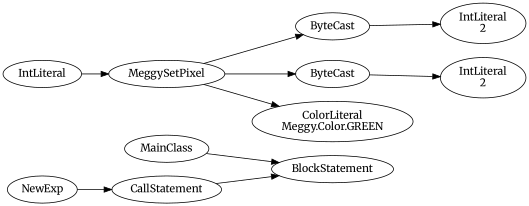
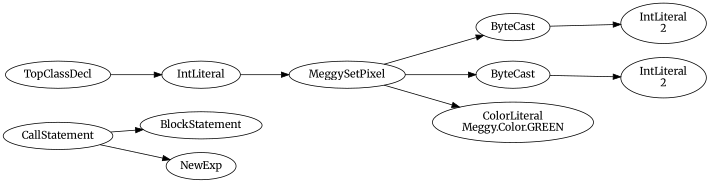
none -> (58, 75)
(167, 149) -> none
(91, 190) -> (131, 151)
